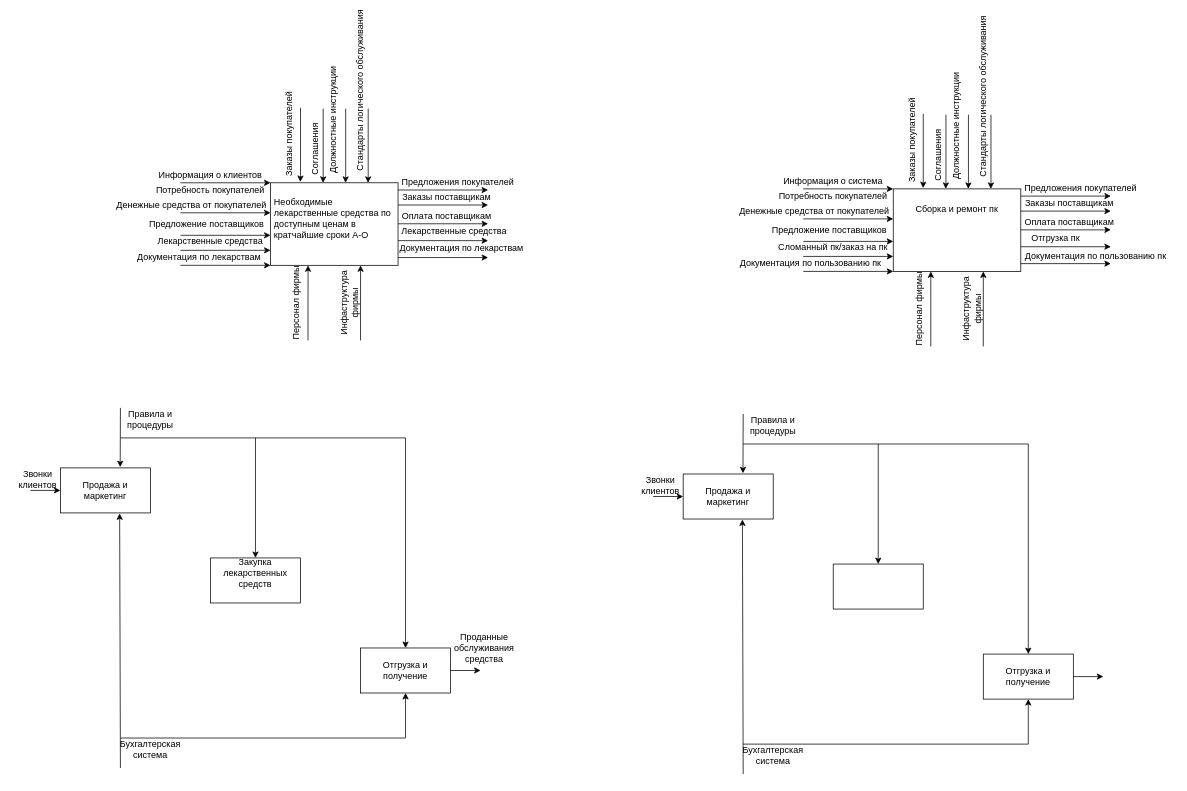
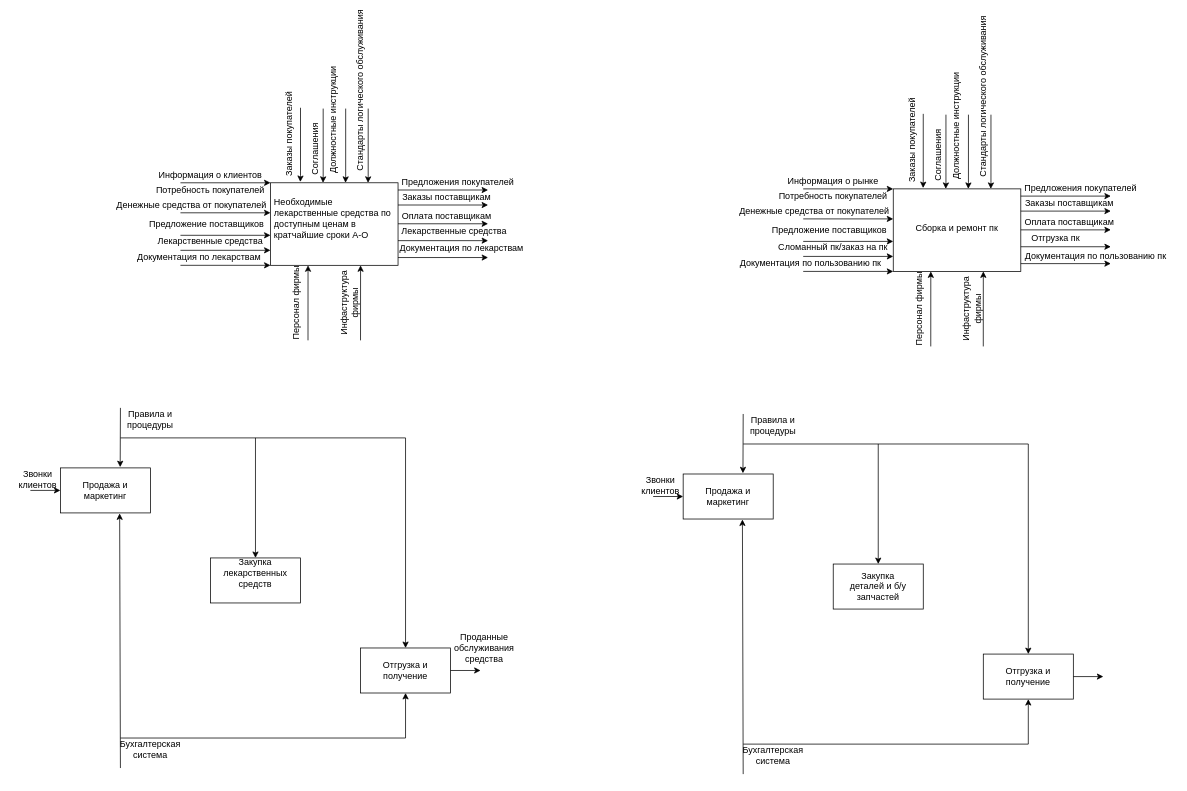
(833, 181) -> (833, 181)
(957, 218) -> (957, 236)
none -> (878, 586)
